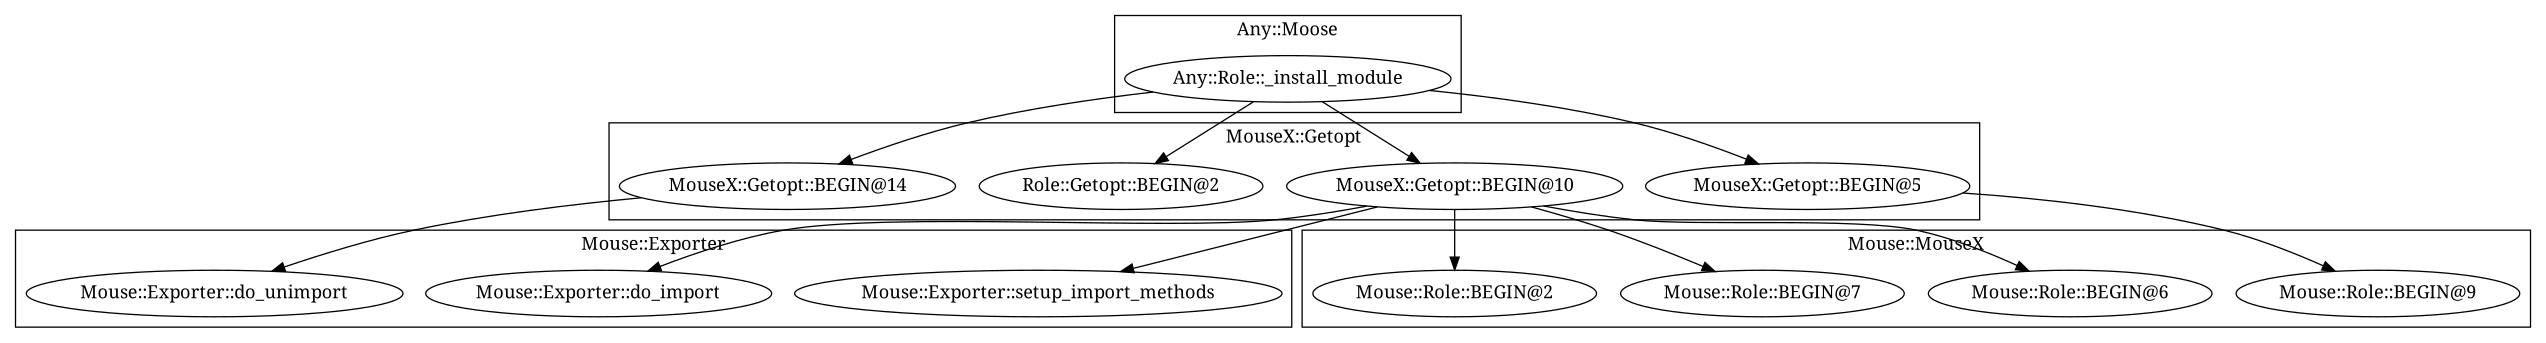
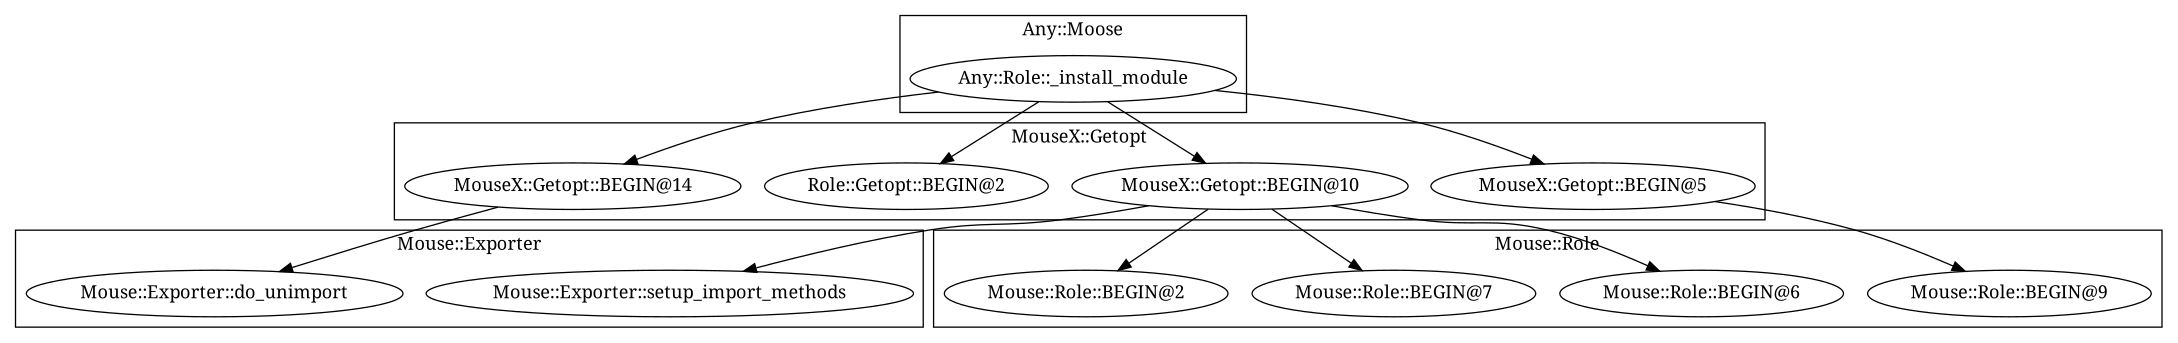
(1916, 245) -> (1548, 245)
(599, 294) -> none
